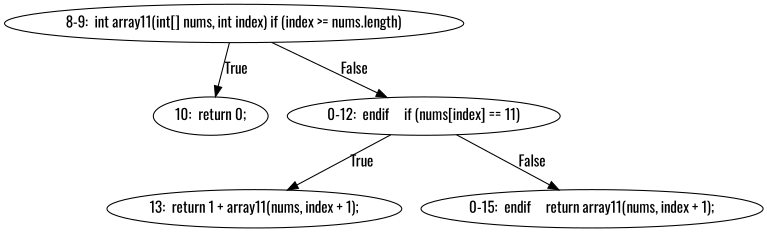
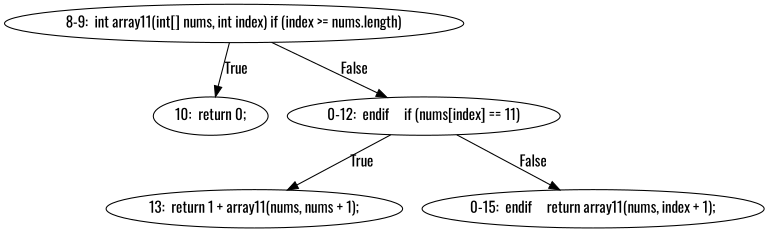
(254, 209) -> (254, 209)
